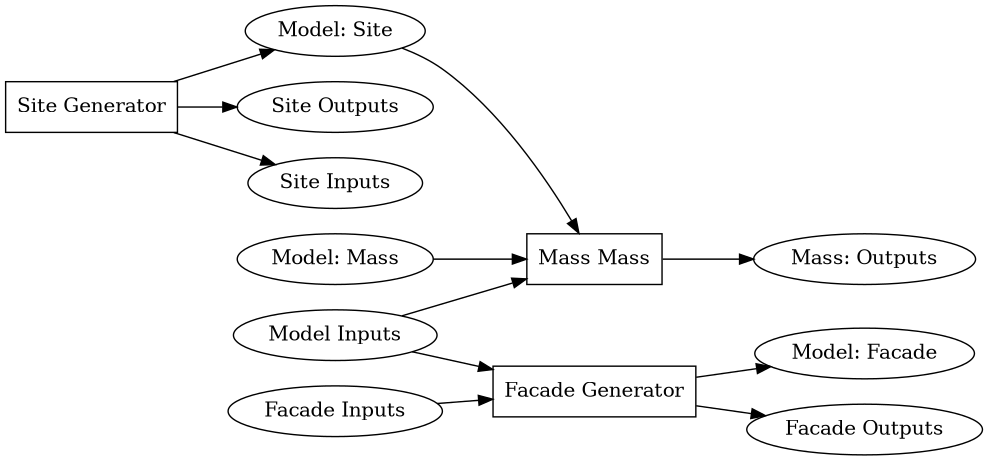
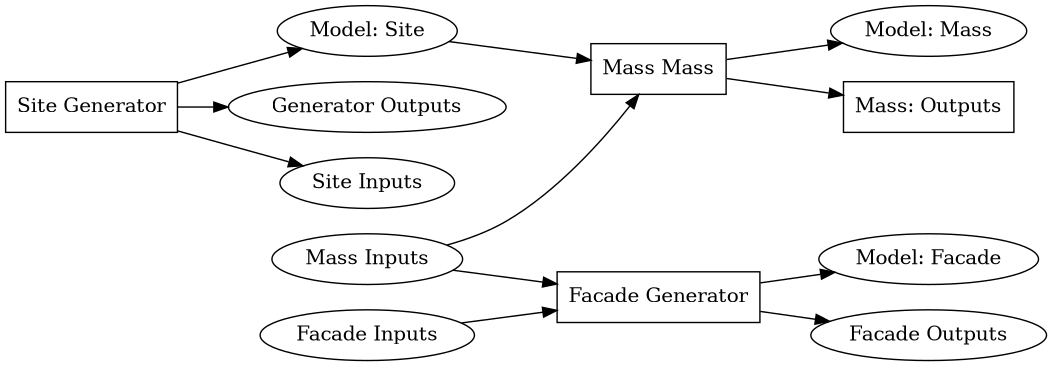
(335, 107) -> (367, 107)
(473, 259) -> (777, 52)
(865, 259) -> (929, 107)
(335, 335) -> (367, 259)
